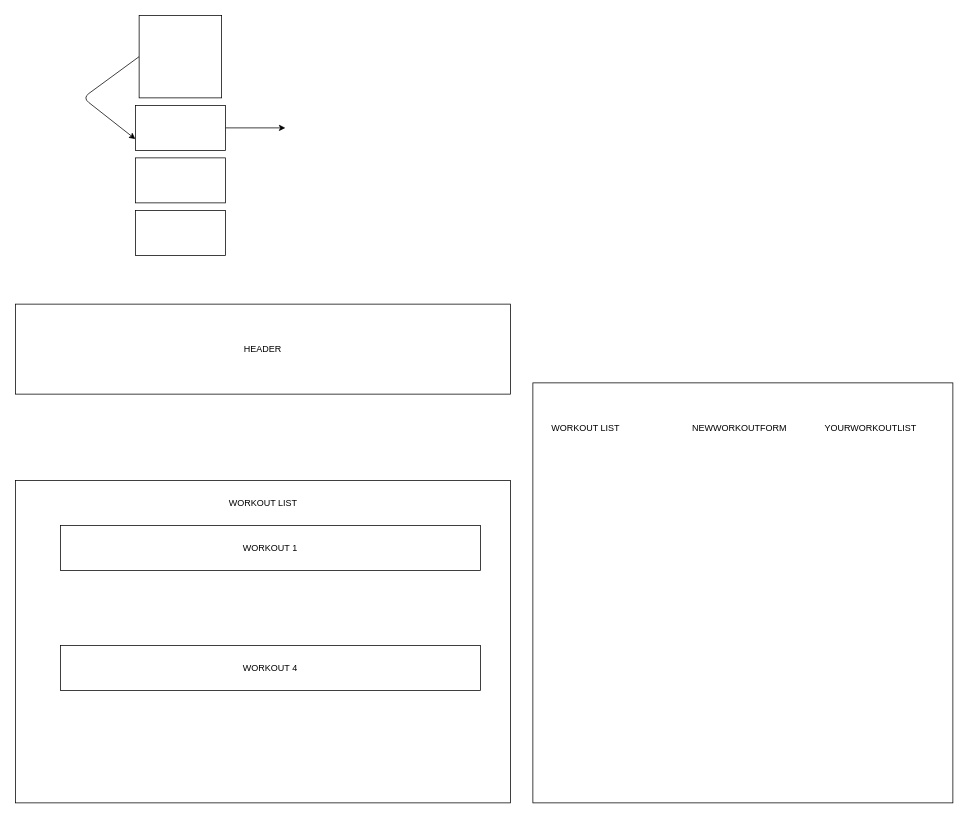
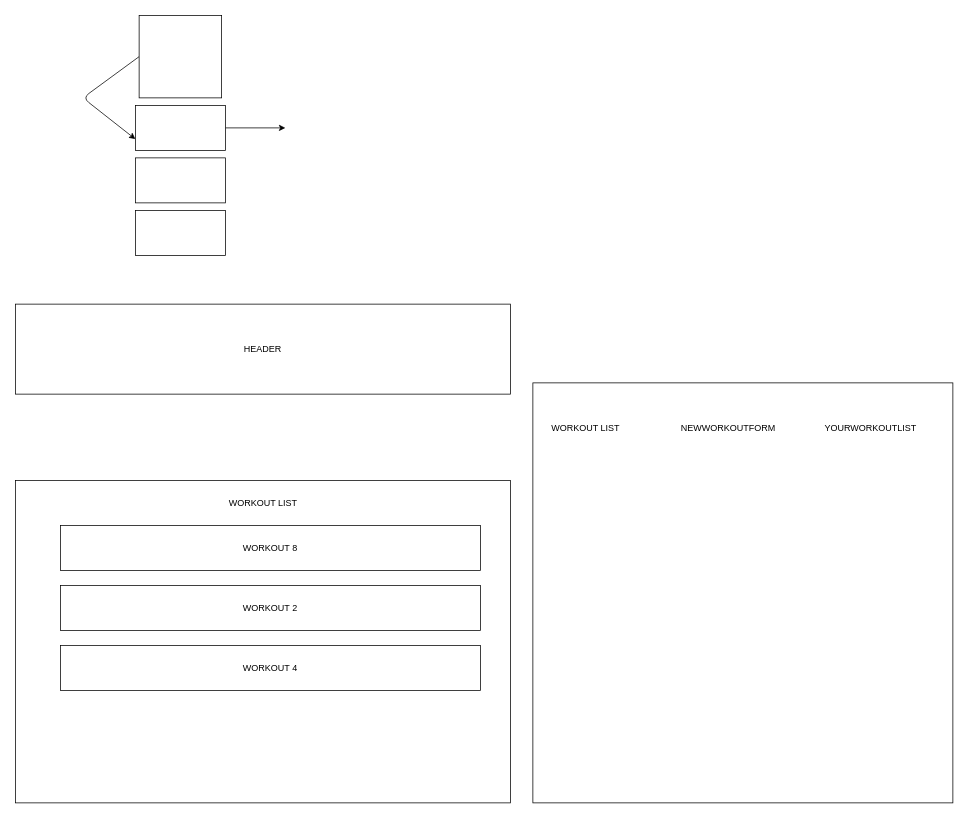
(739, 428) -> (728, 428)
(270, 548) -> (270, 548)
none -> (270, 608)
